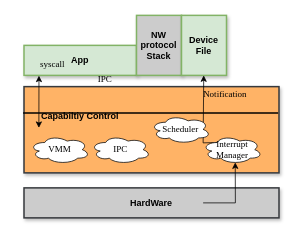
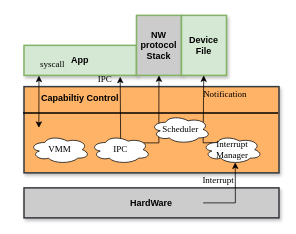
none -> (120, 110)
(80, 117) -> (80, 98)
none -> (218, 180)
